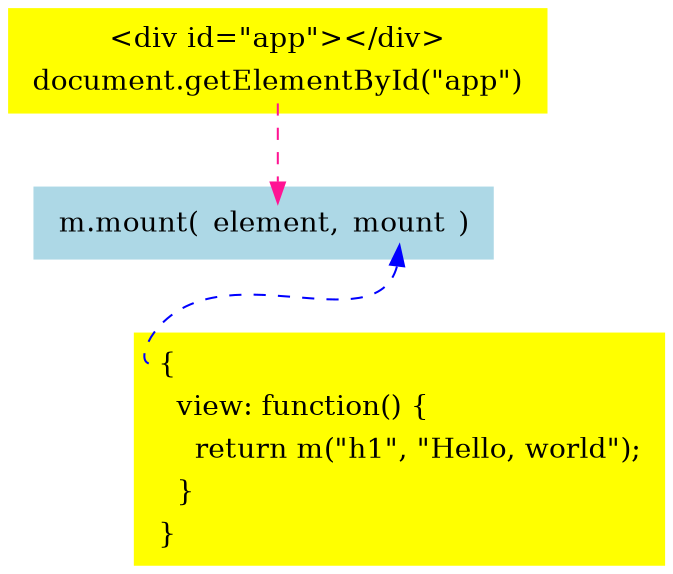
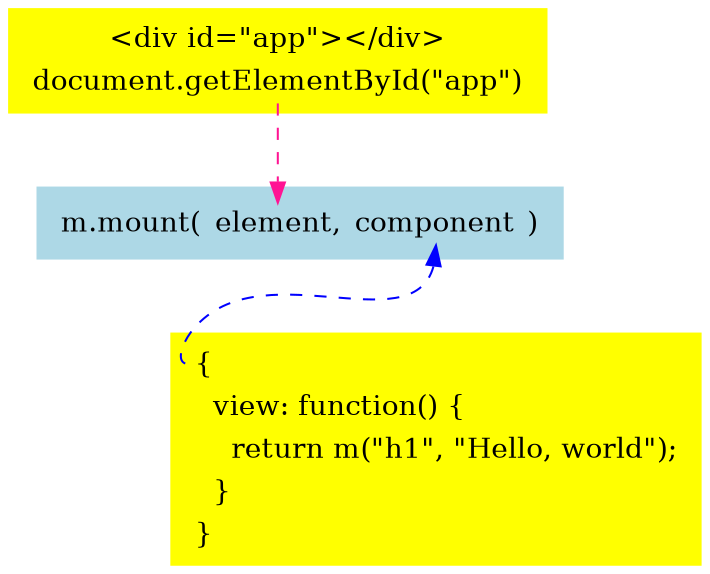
(399, 223) -> (435, 223)
